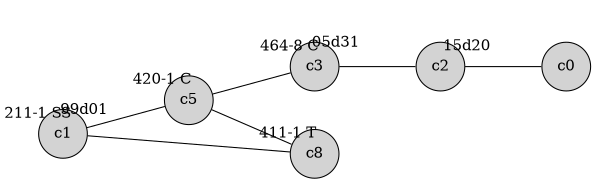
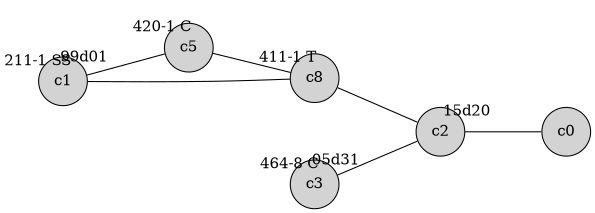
(252, 83) -> none
none -> (377, 105)
